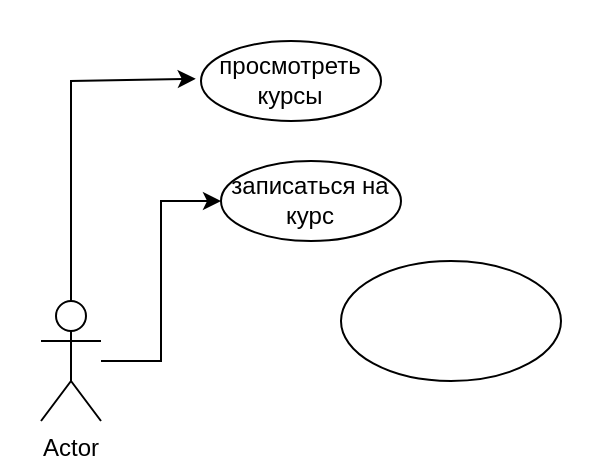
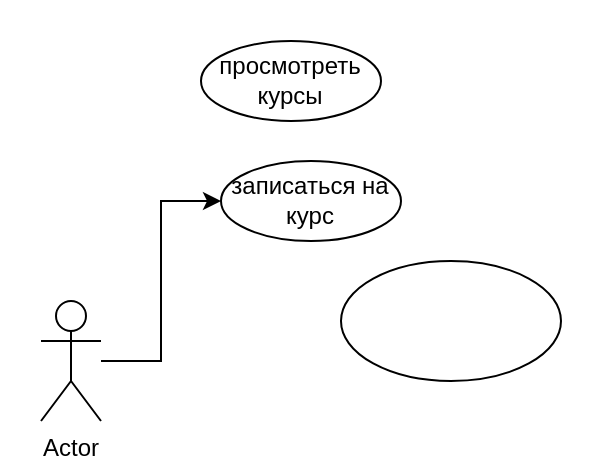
(71, 135) -> none
